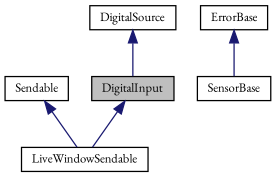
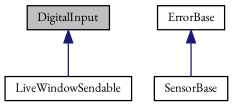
(133, 18) -> none
(37, 89) -> none
